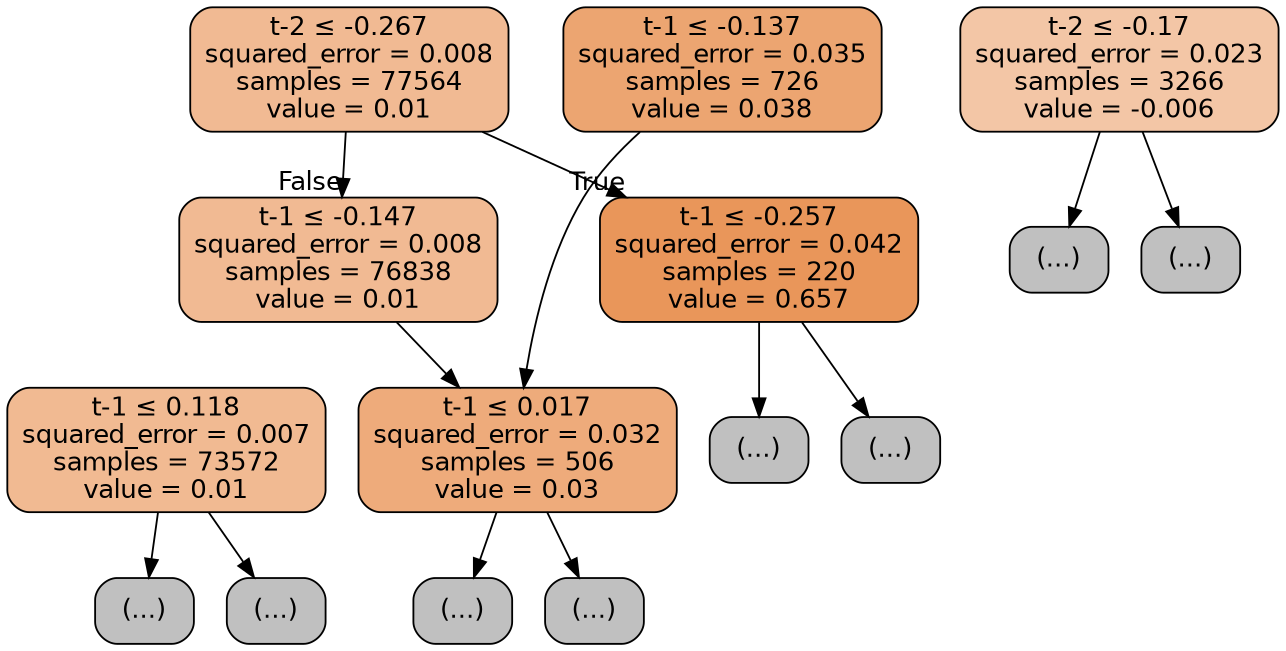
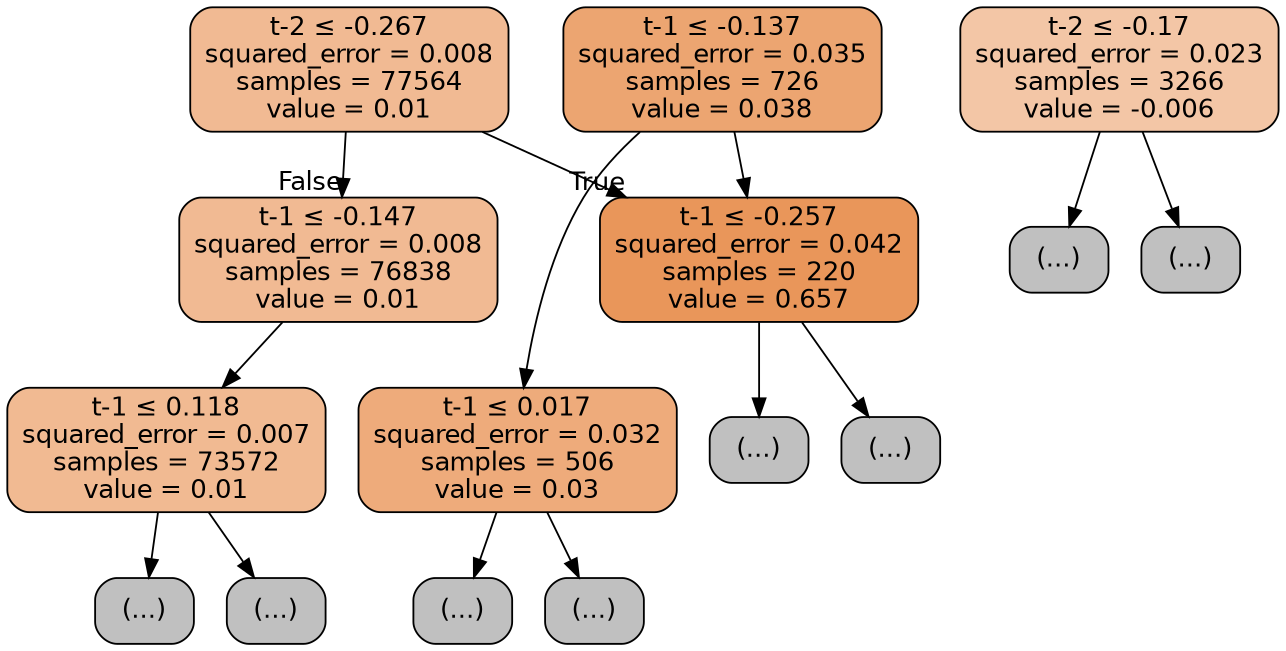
none -> (739, 155)
(421, 348) -> (259, 348)
